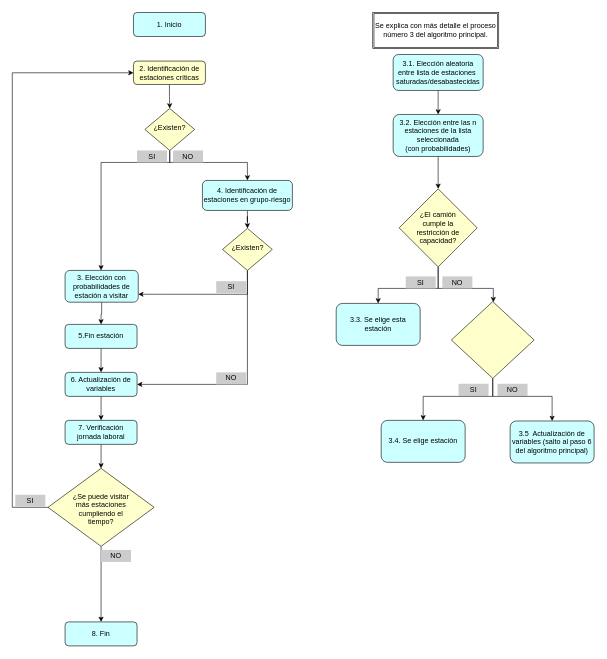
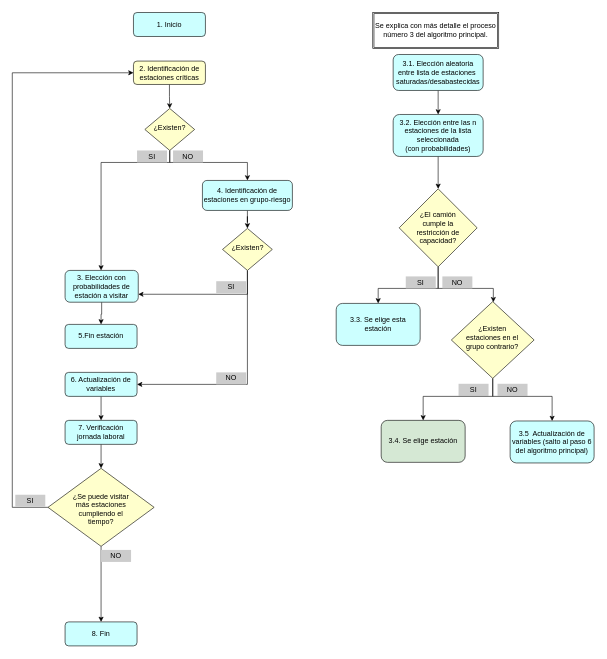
none -> (493, 337)
(101, 366) -> none
(423, 441) -> (423, 441)
